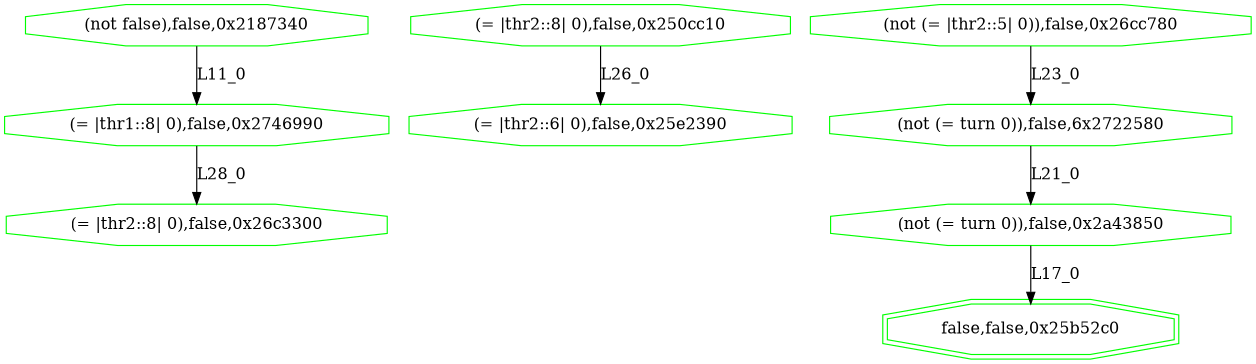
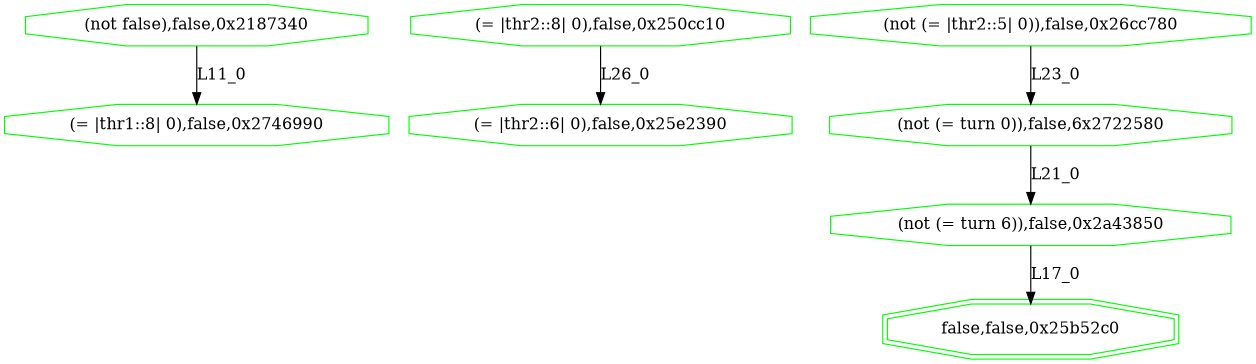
(197, 225) -> none
(1031, 225) -> (1031, 225)
